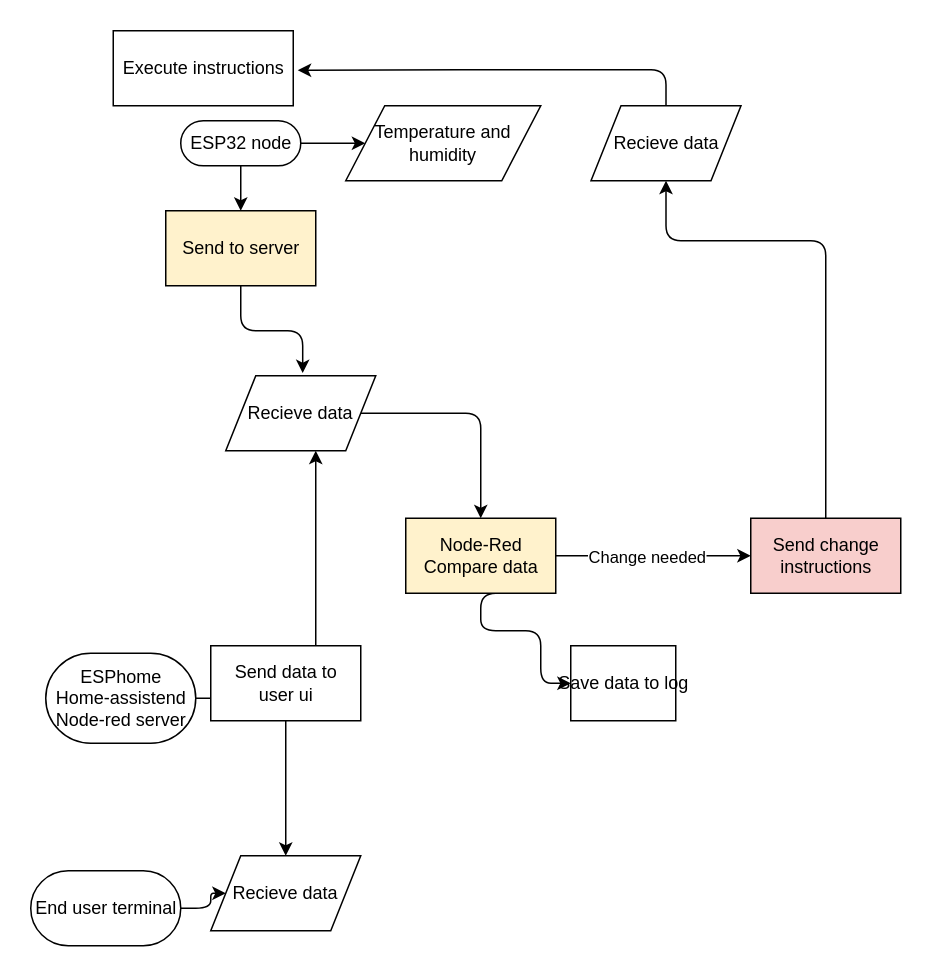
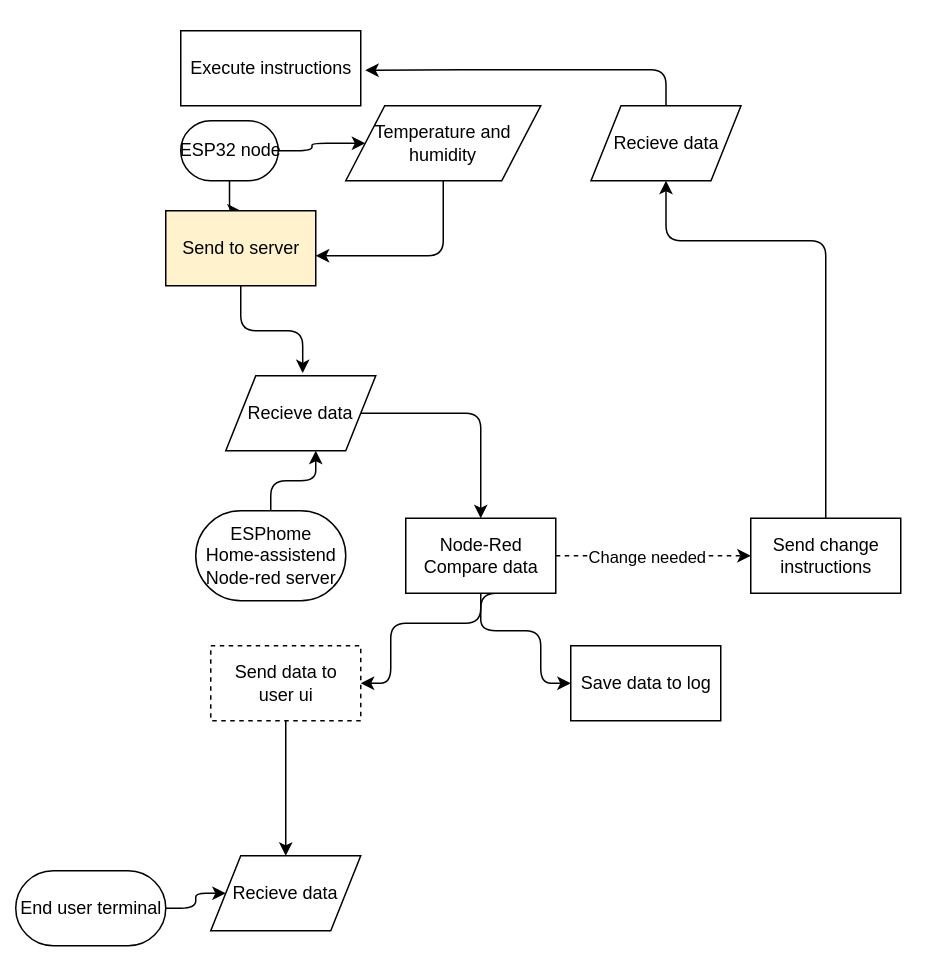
(203, 68) -> (271, 68)
(241, 143) -> (230, 151)
none -> (417, 256)
(481, 556) -> (481, 556)
(721, 556) -> (721, 556)
(826, 556) -> (826, 556)
none -> (404, 623)
(286, 683) -> (286, 683)
(623, 683) -> (646, 683)
(121, 698) -> (271, 556)
(106, 908) -> (91, 908)
